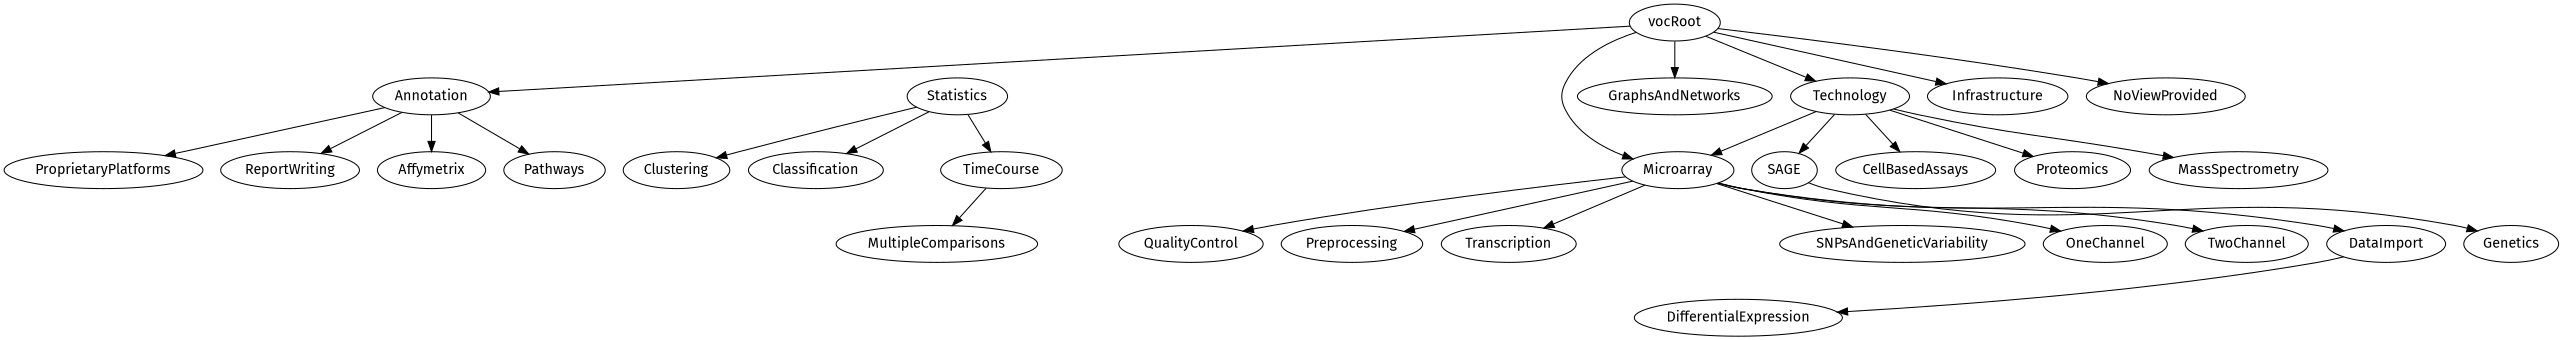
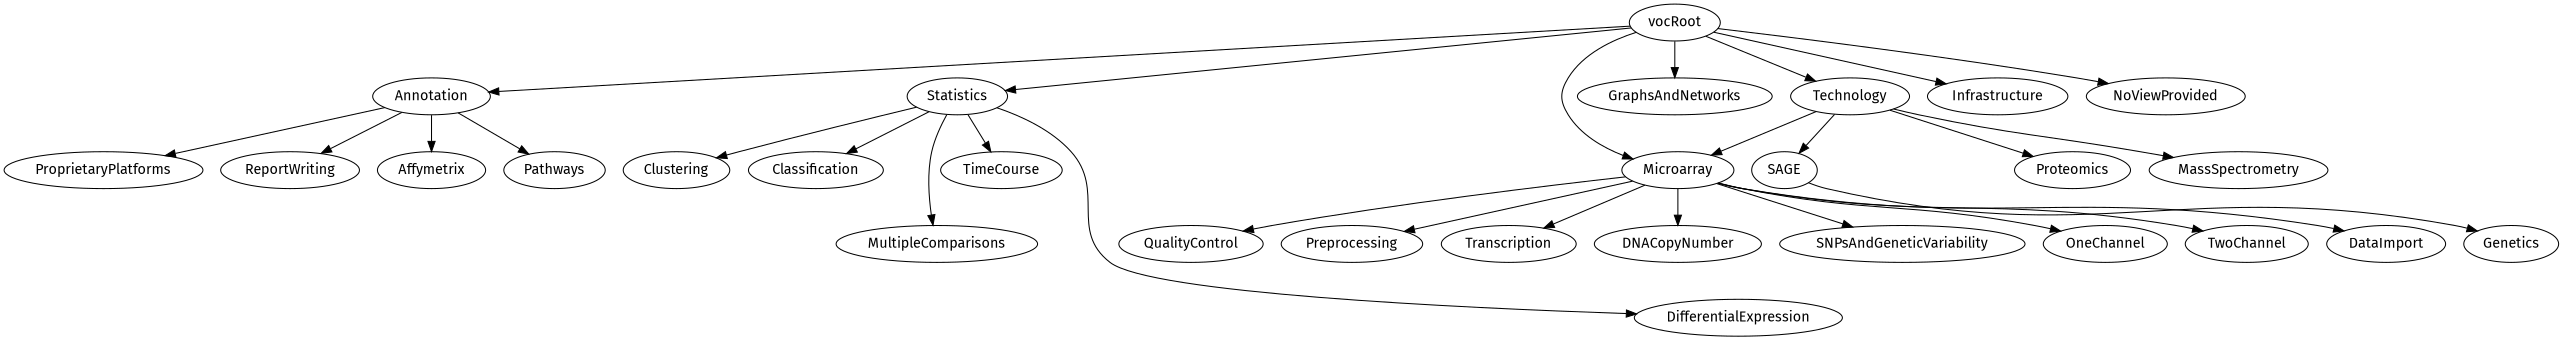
none -> (1324, 59)
(1916, 170) -> none
(973, 203) -> (930, 163)
none -> (1678, 244)
(2097, 292) -> (1262, 292)
